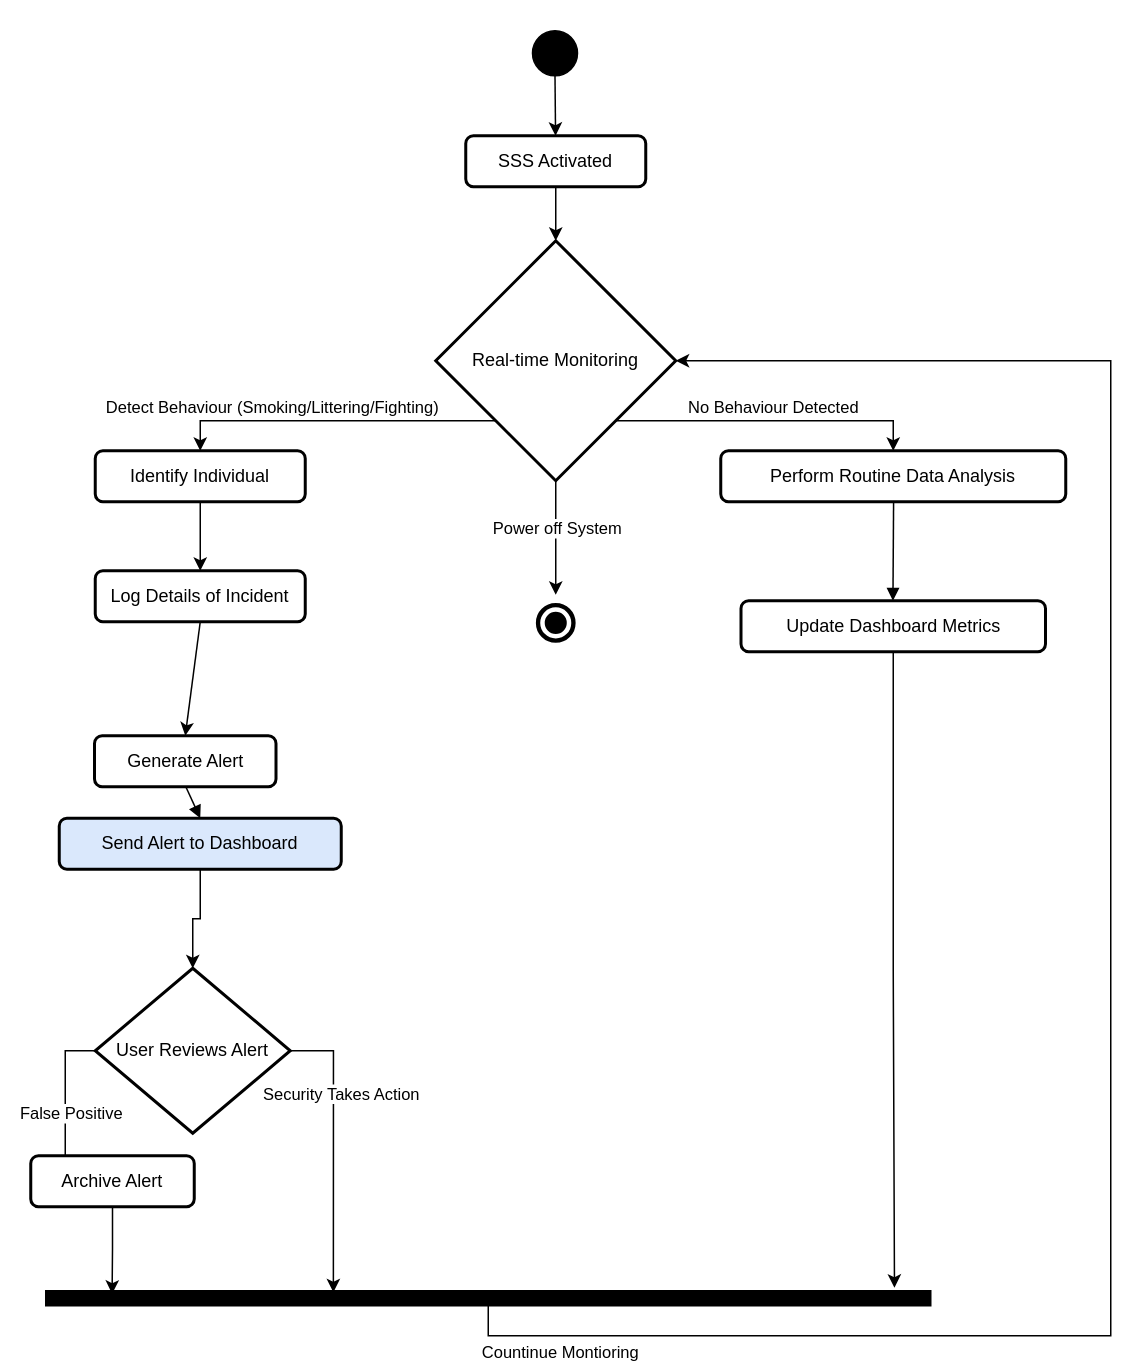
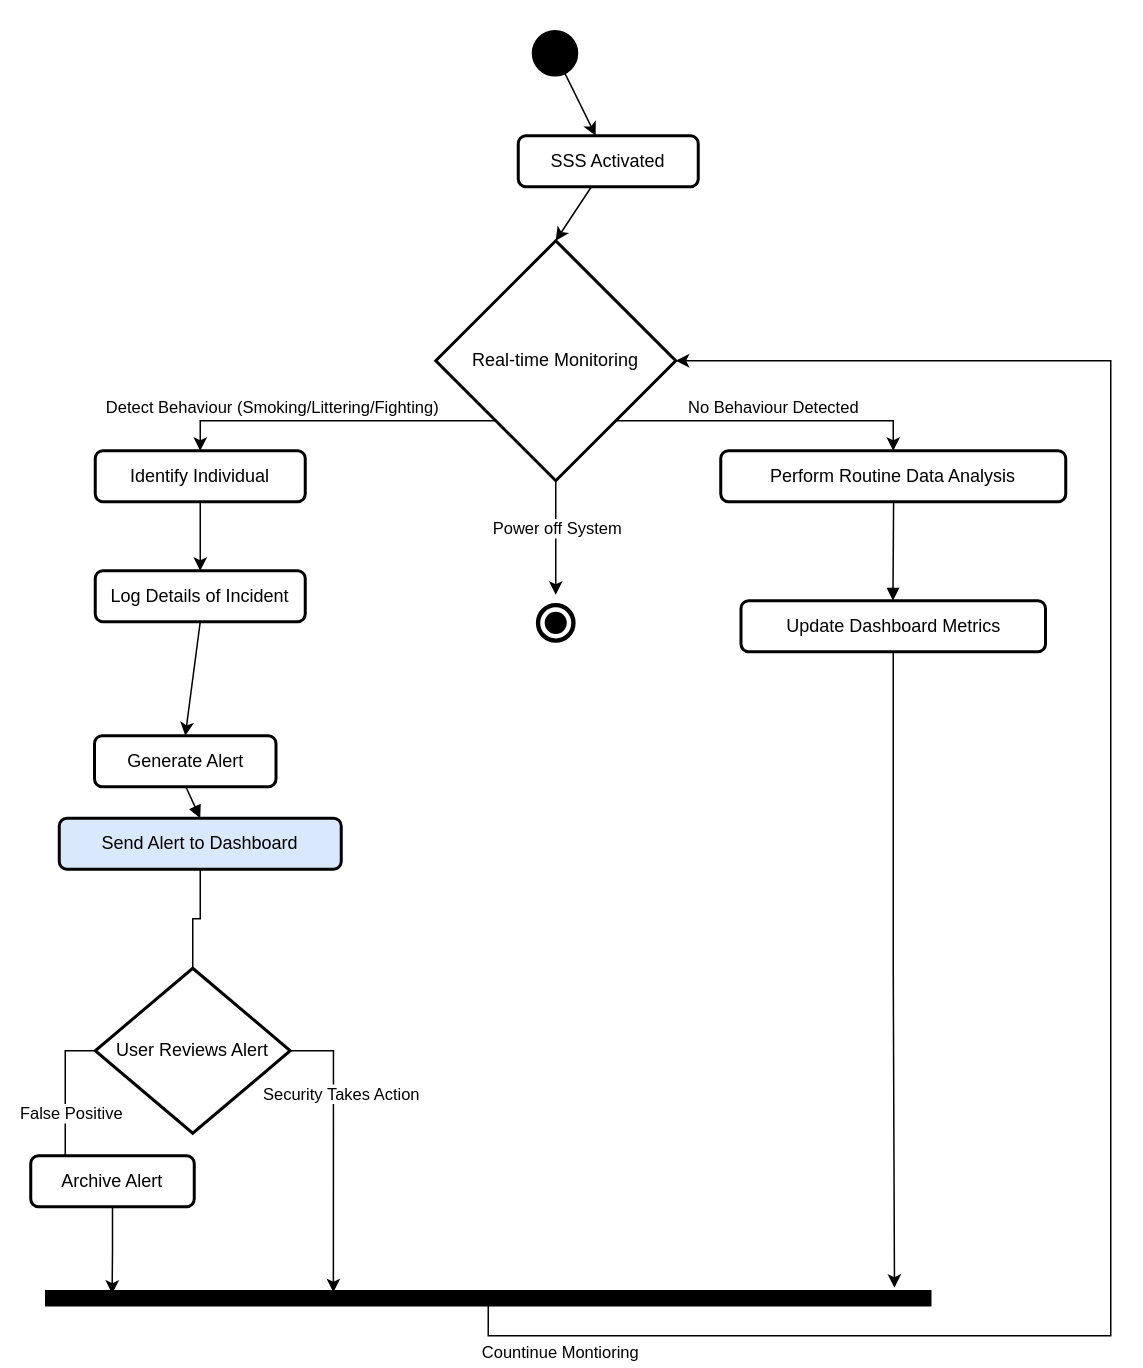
(556, 161) -> (608, 161)
(193, 957) -> (193, 961)
